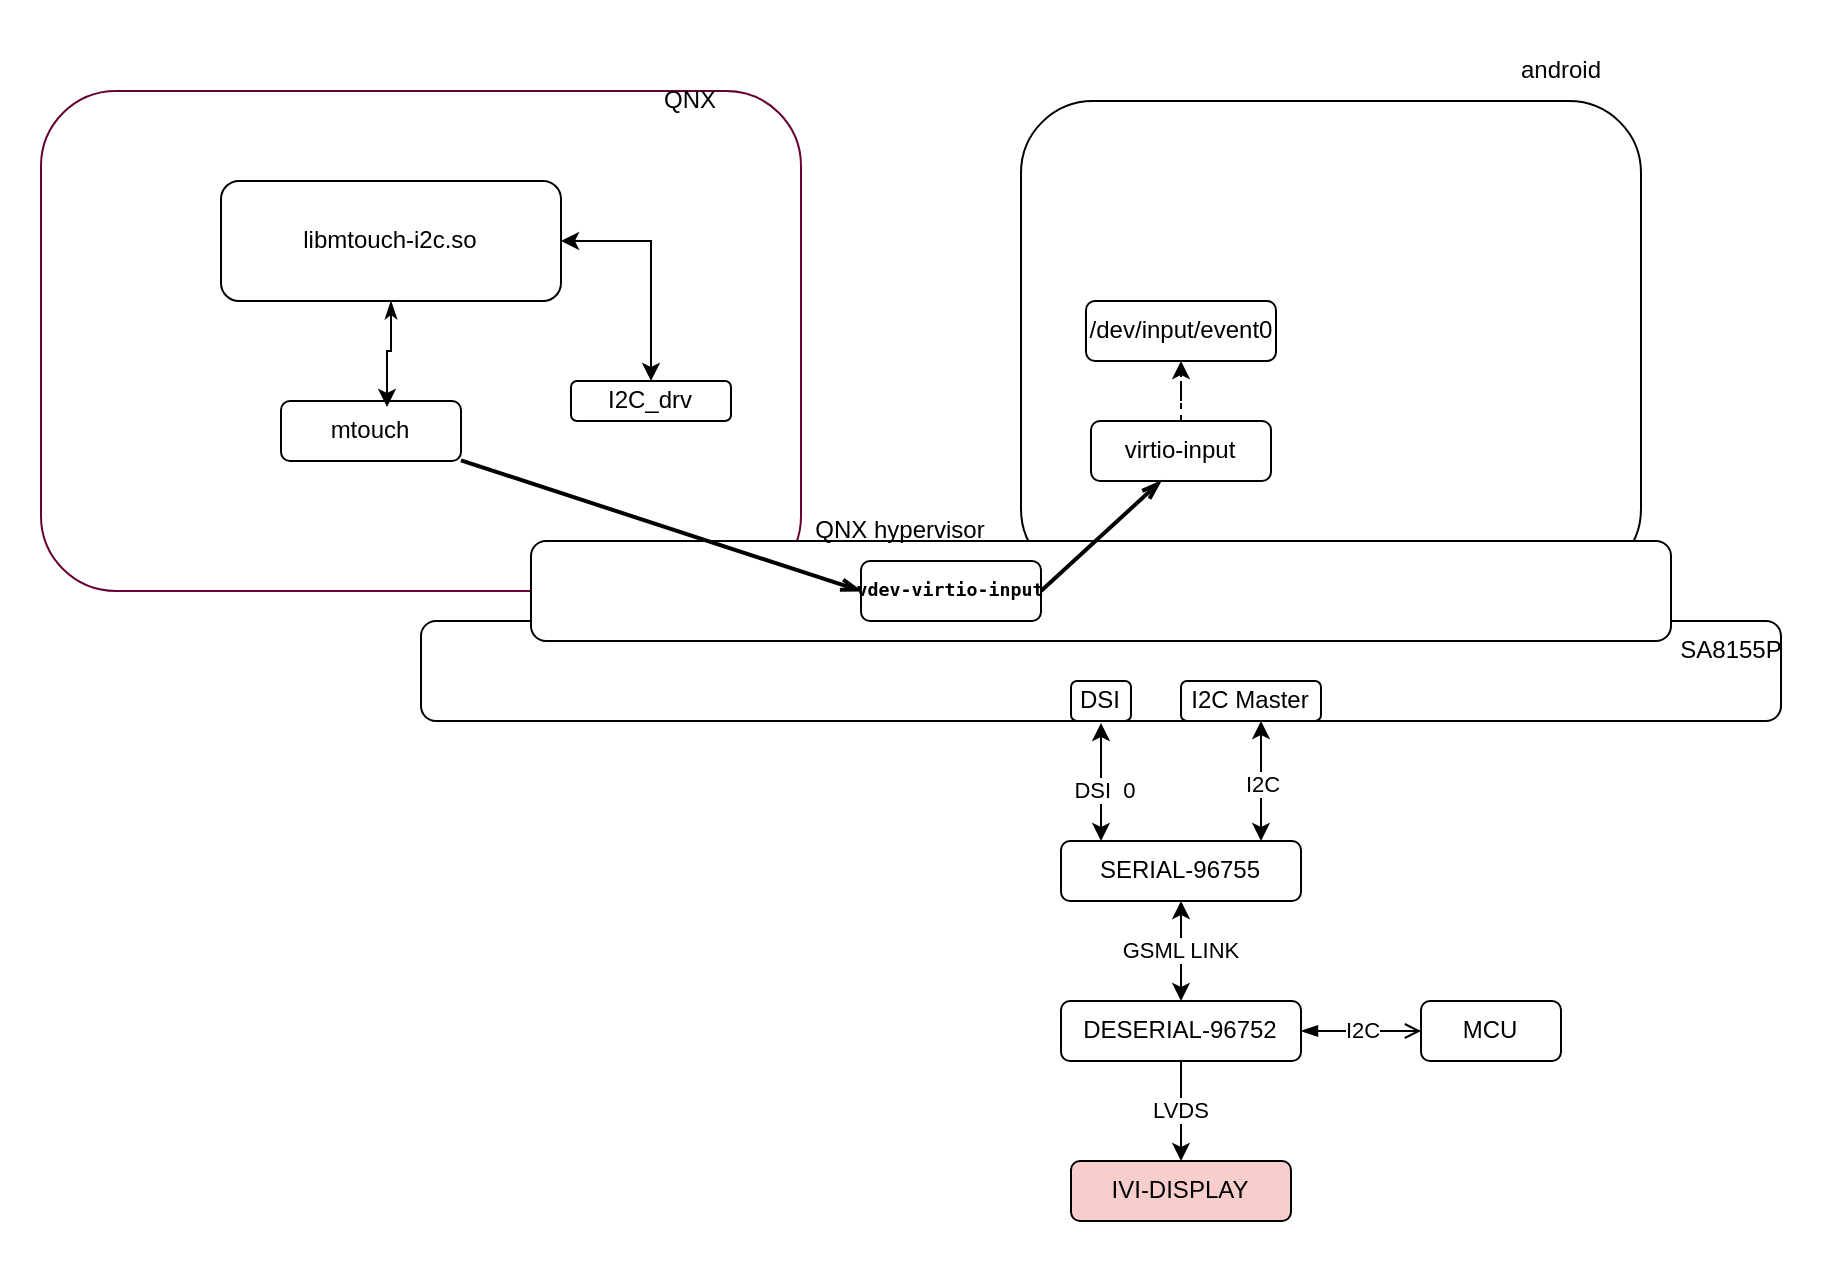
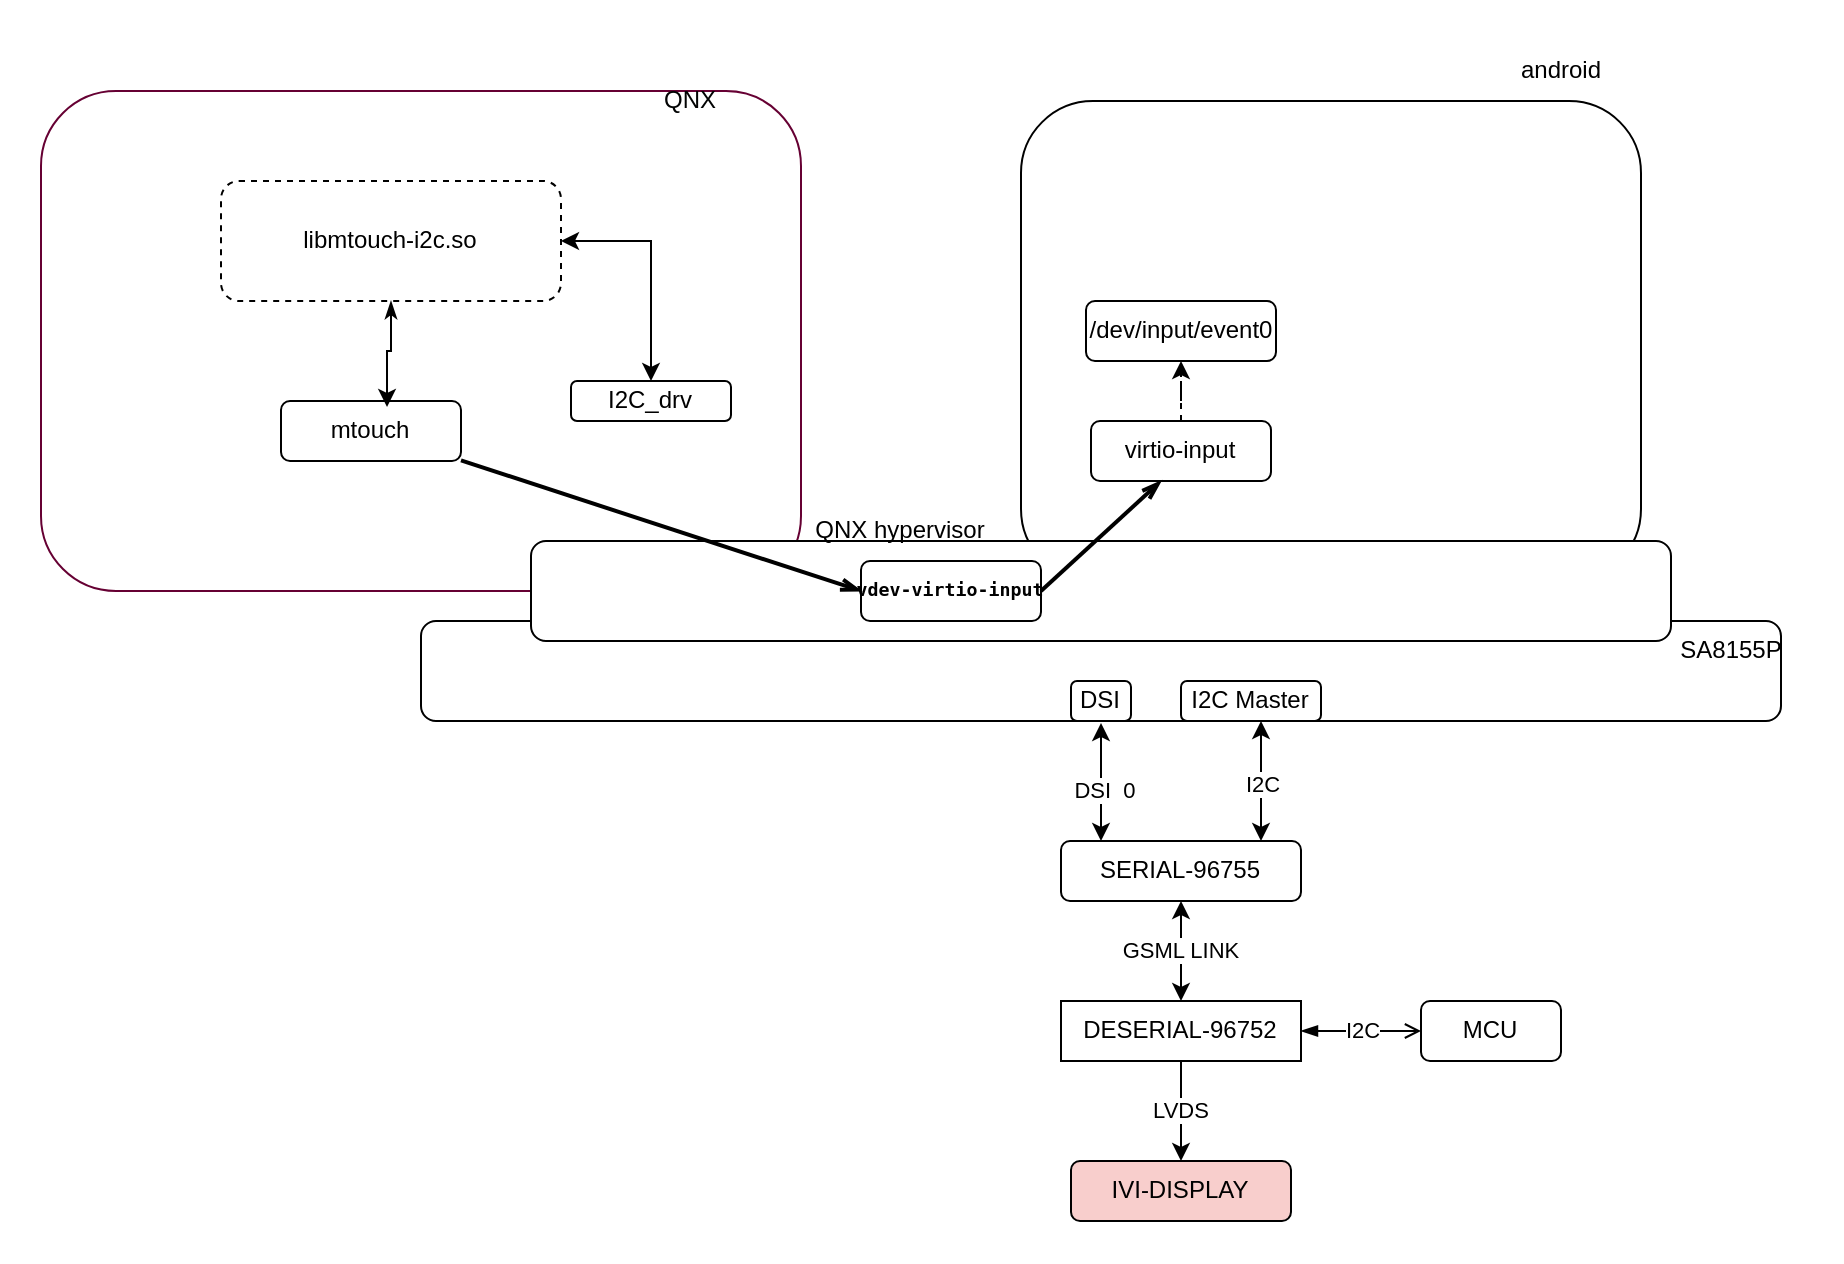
(391, 241) -> (391, 241)
(1181, 1031) -> (1181, 1031)
